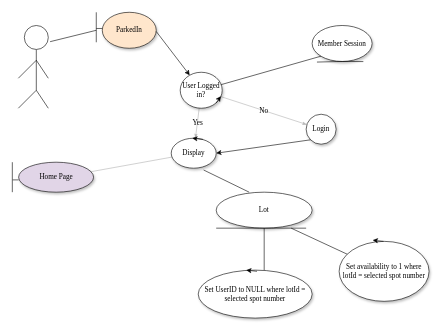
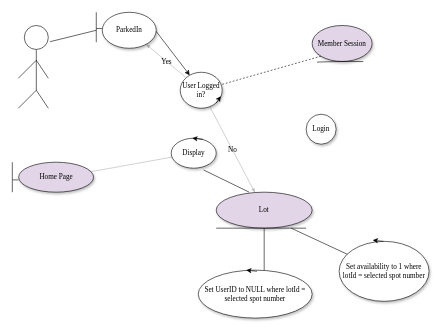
(129, 30) -> (129, 30)
(342, 44) -> (342, 44)
(271, 71) -> (271, 71)
(263, 110) -> (232, 149)
(198, 122) -> (166, 61)
(274, 145) -> none
(264, 210) -> (264, 210)
